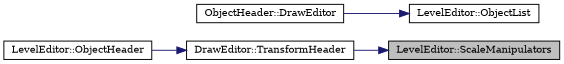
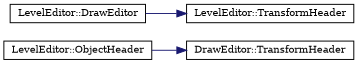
(270, 14) -> (78, 14)
(474, 14) -> (270, 14)
(474, 50) -> none
